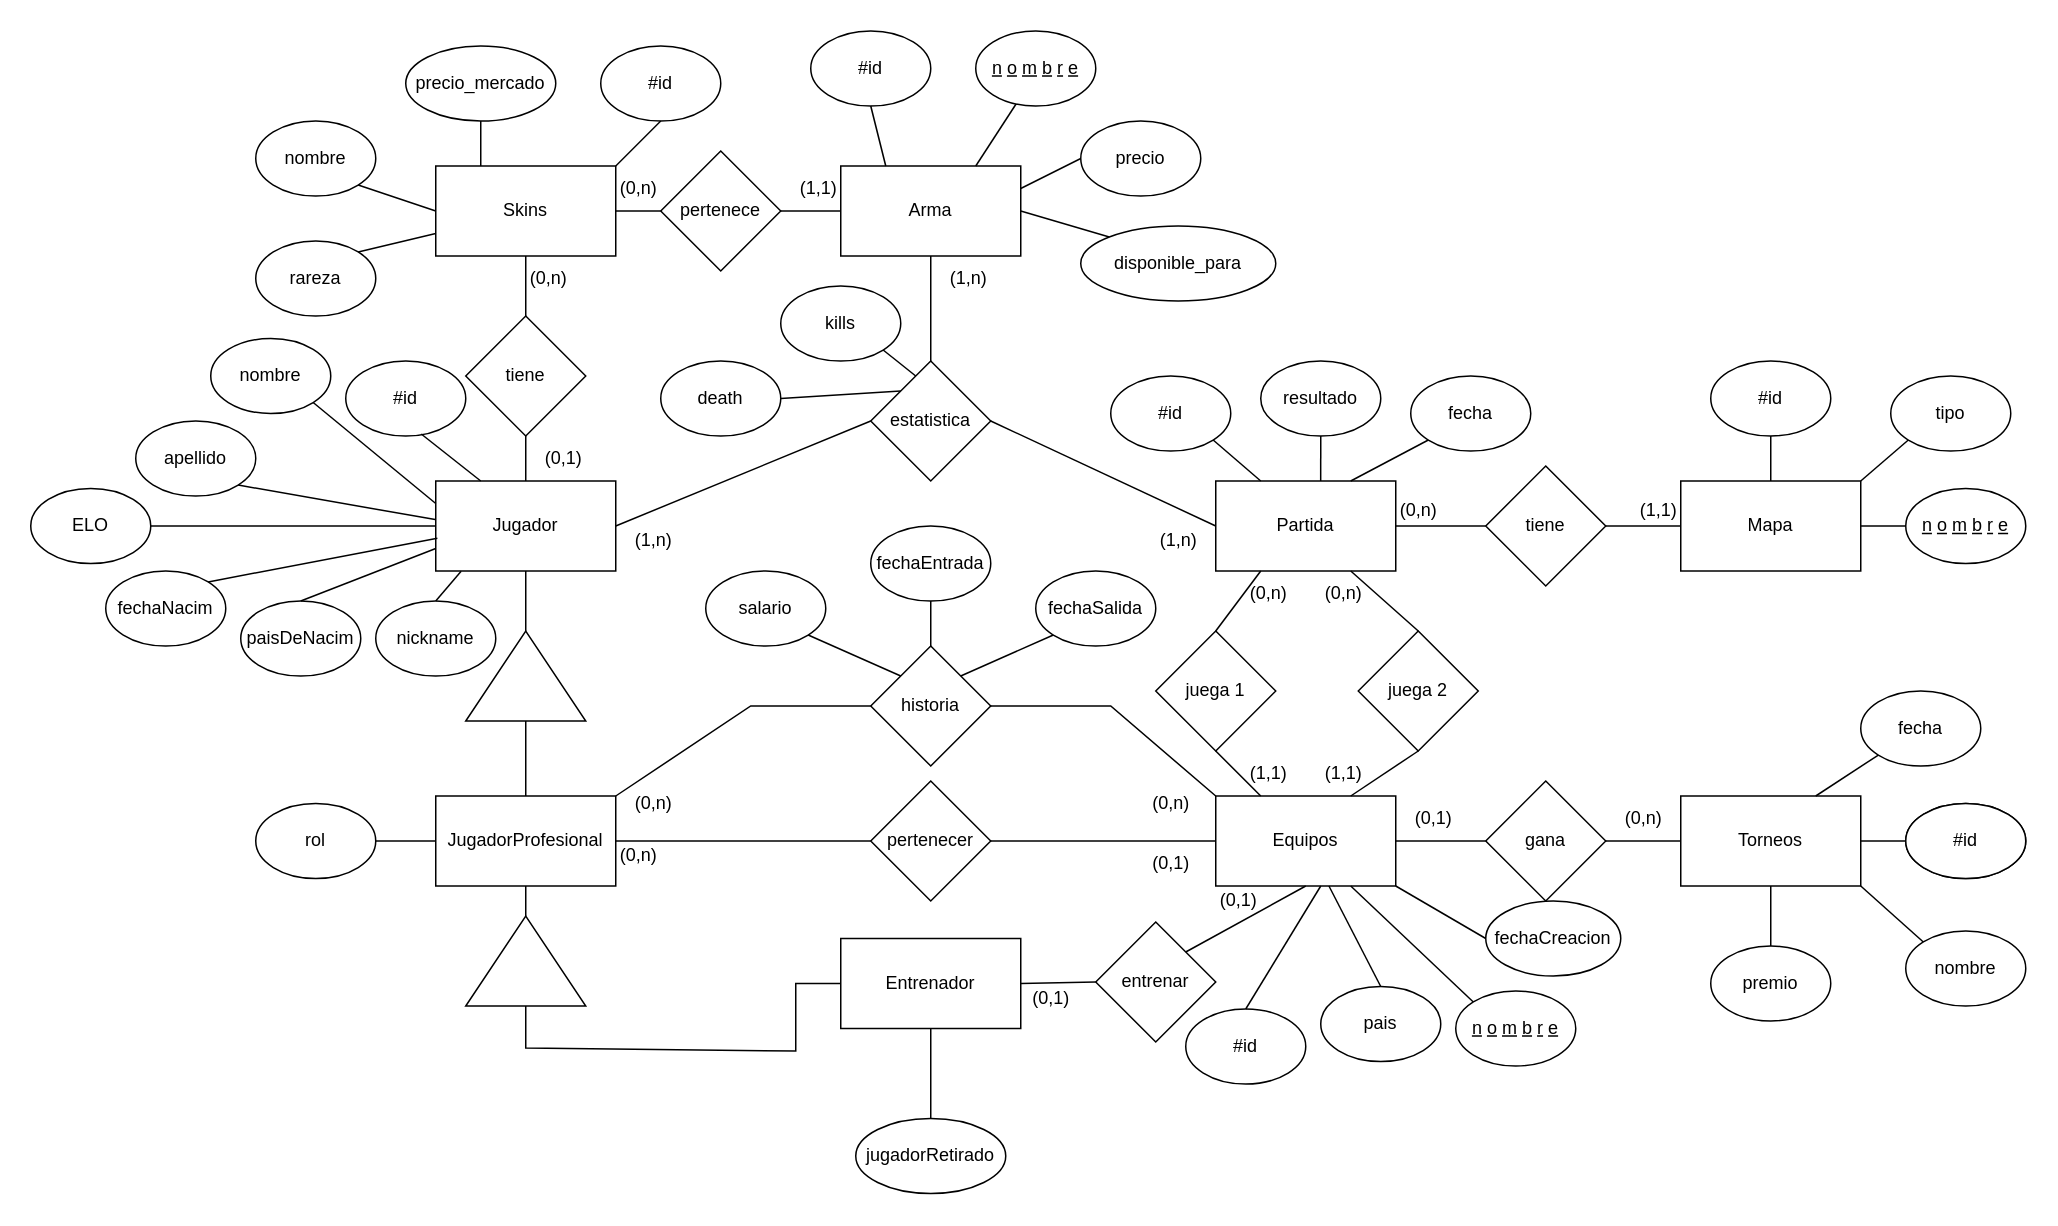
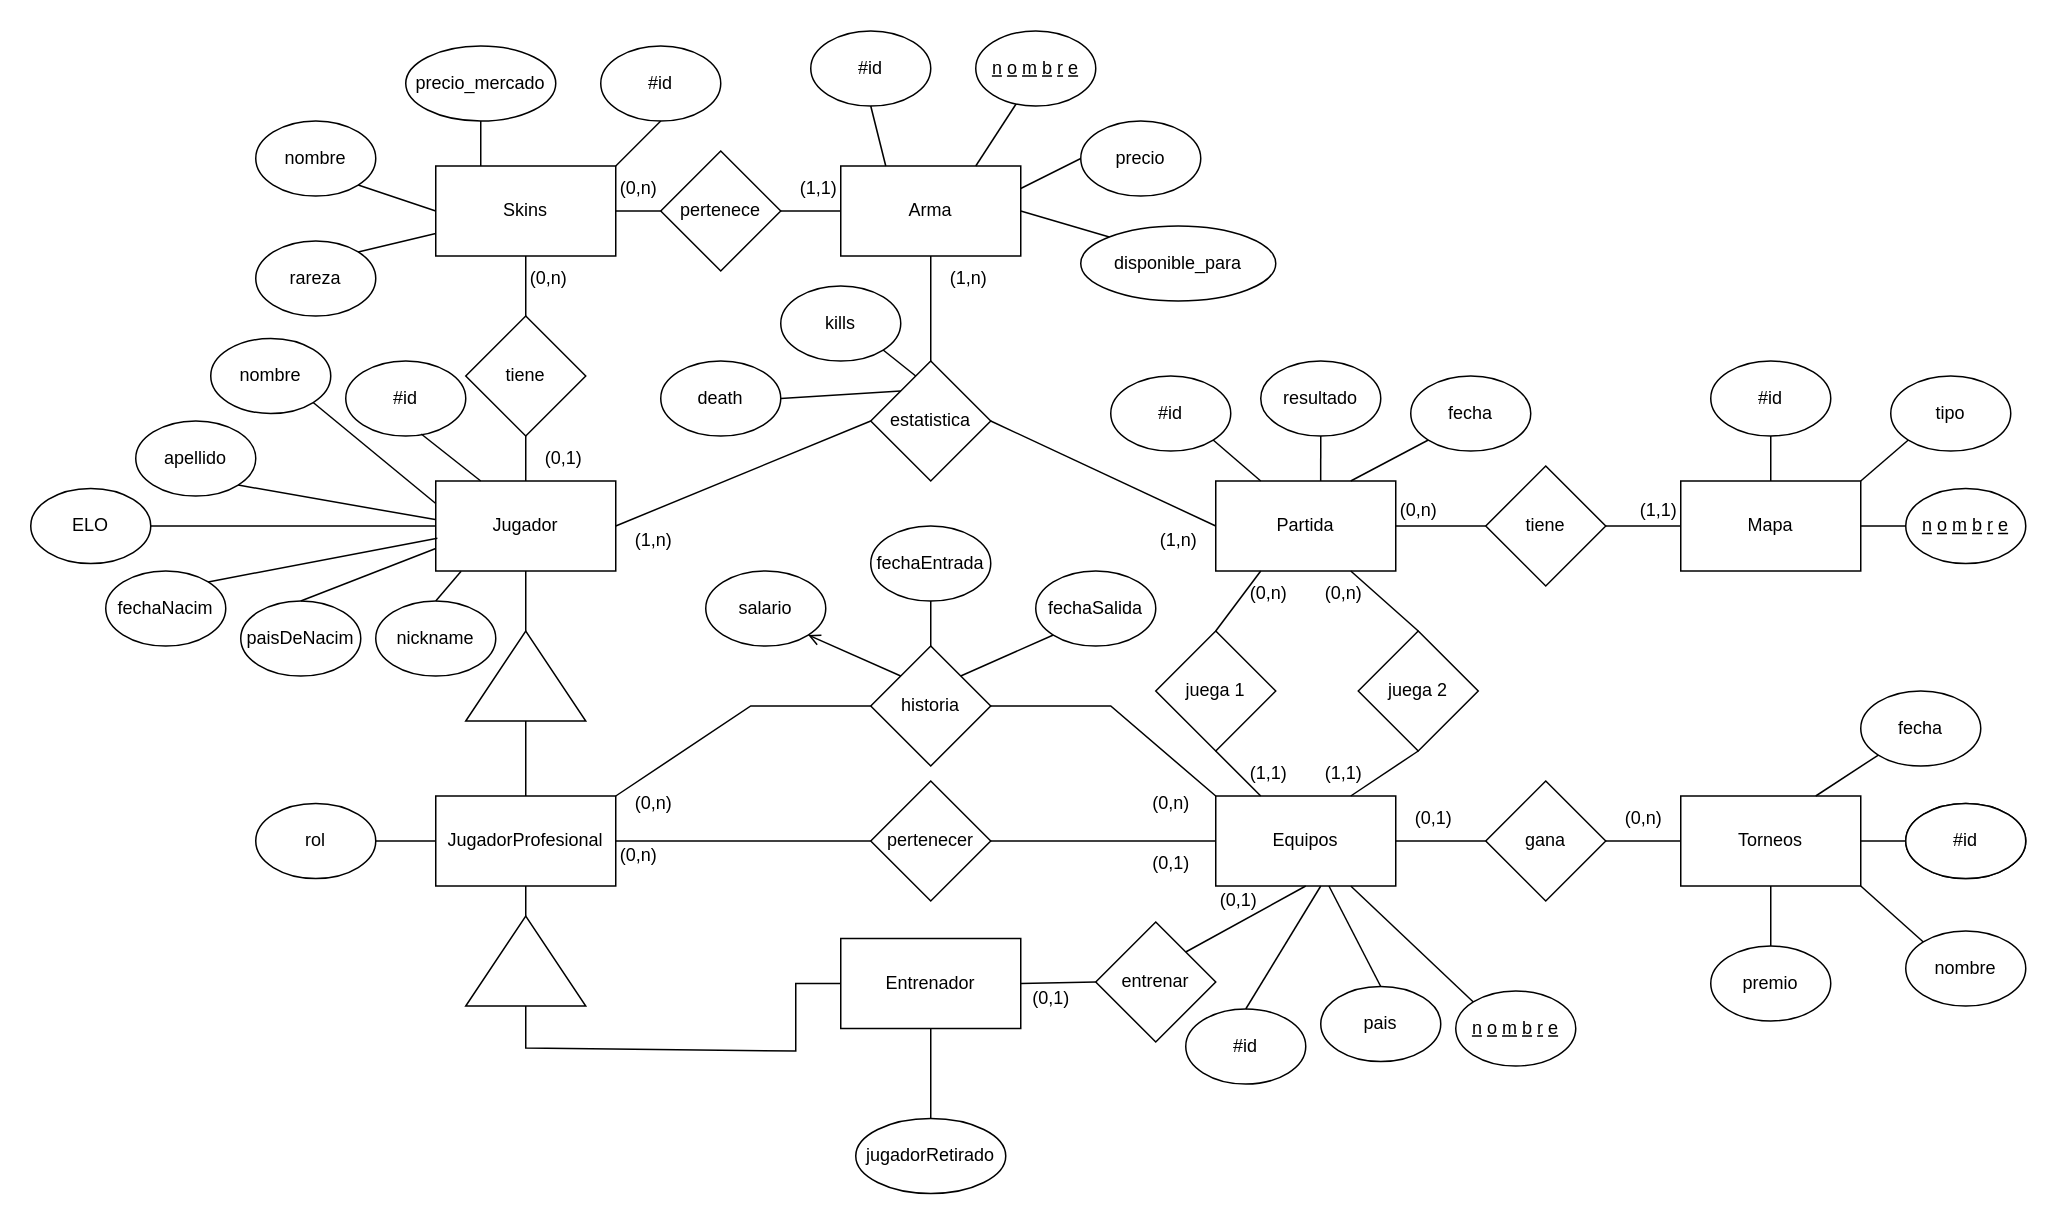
(813, 637) -> (814, 637)
(1441, 912) -> none
(1553, 938) -> none
